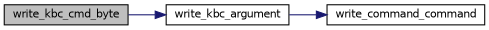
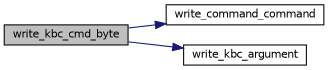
(303, 15) -> (142, 26)
